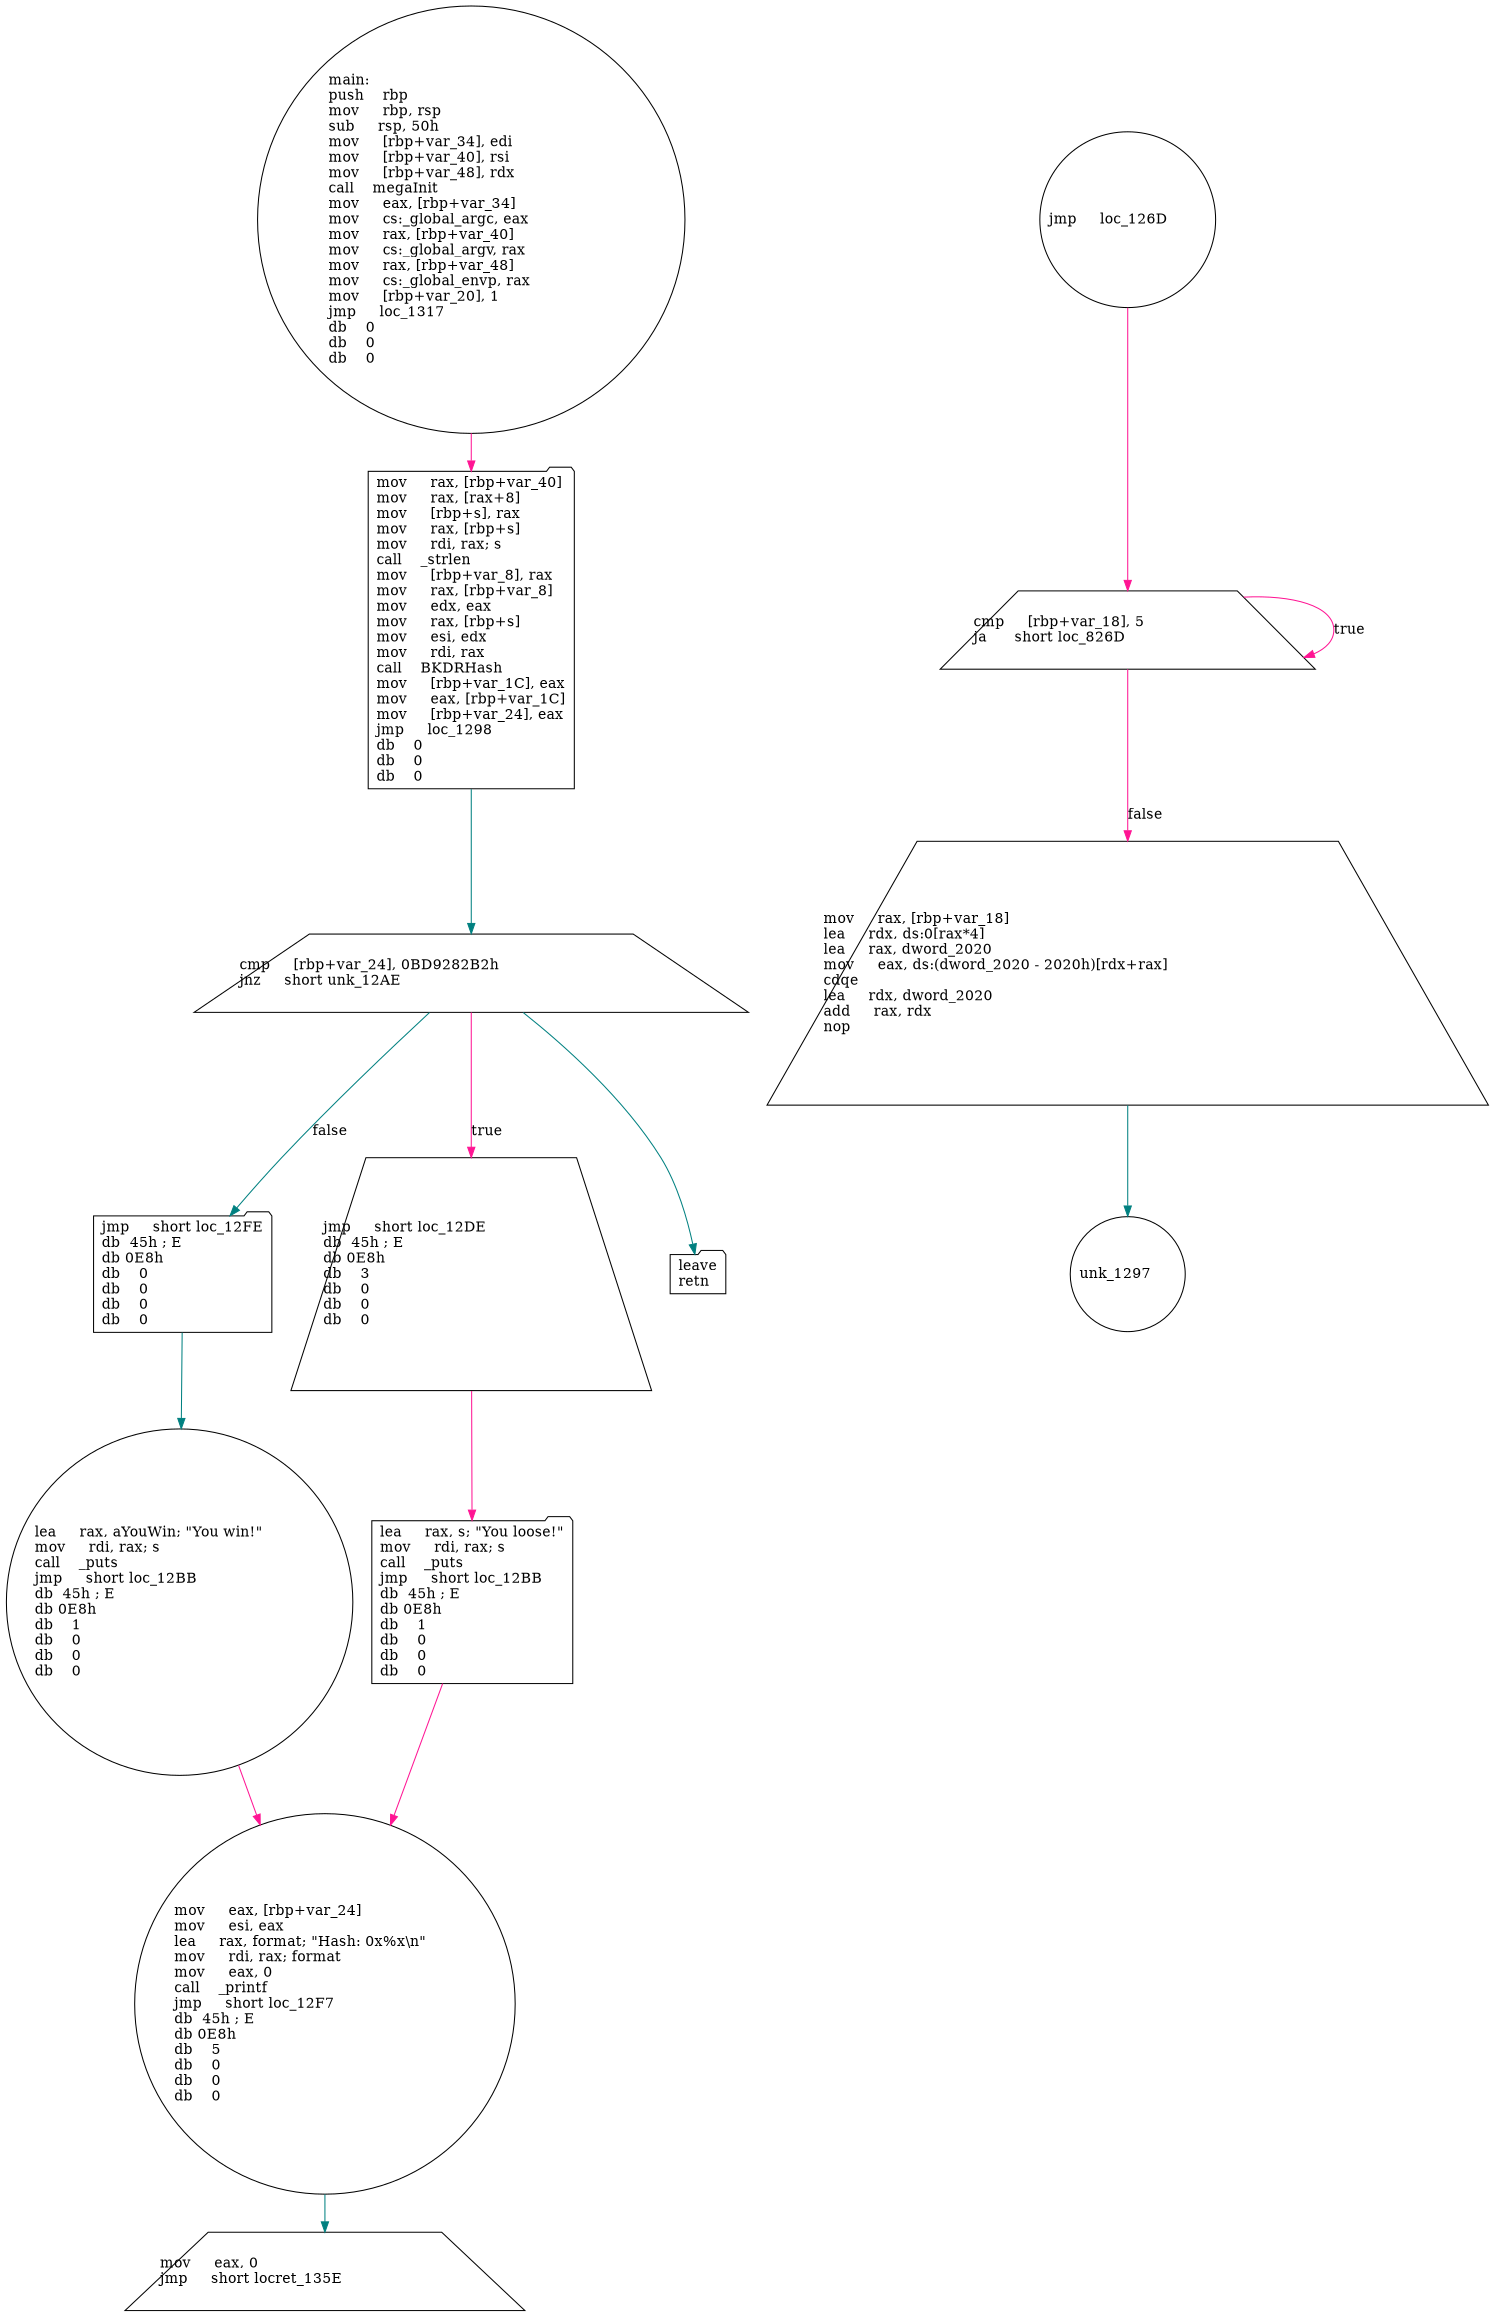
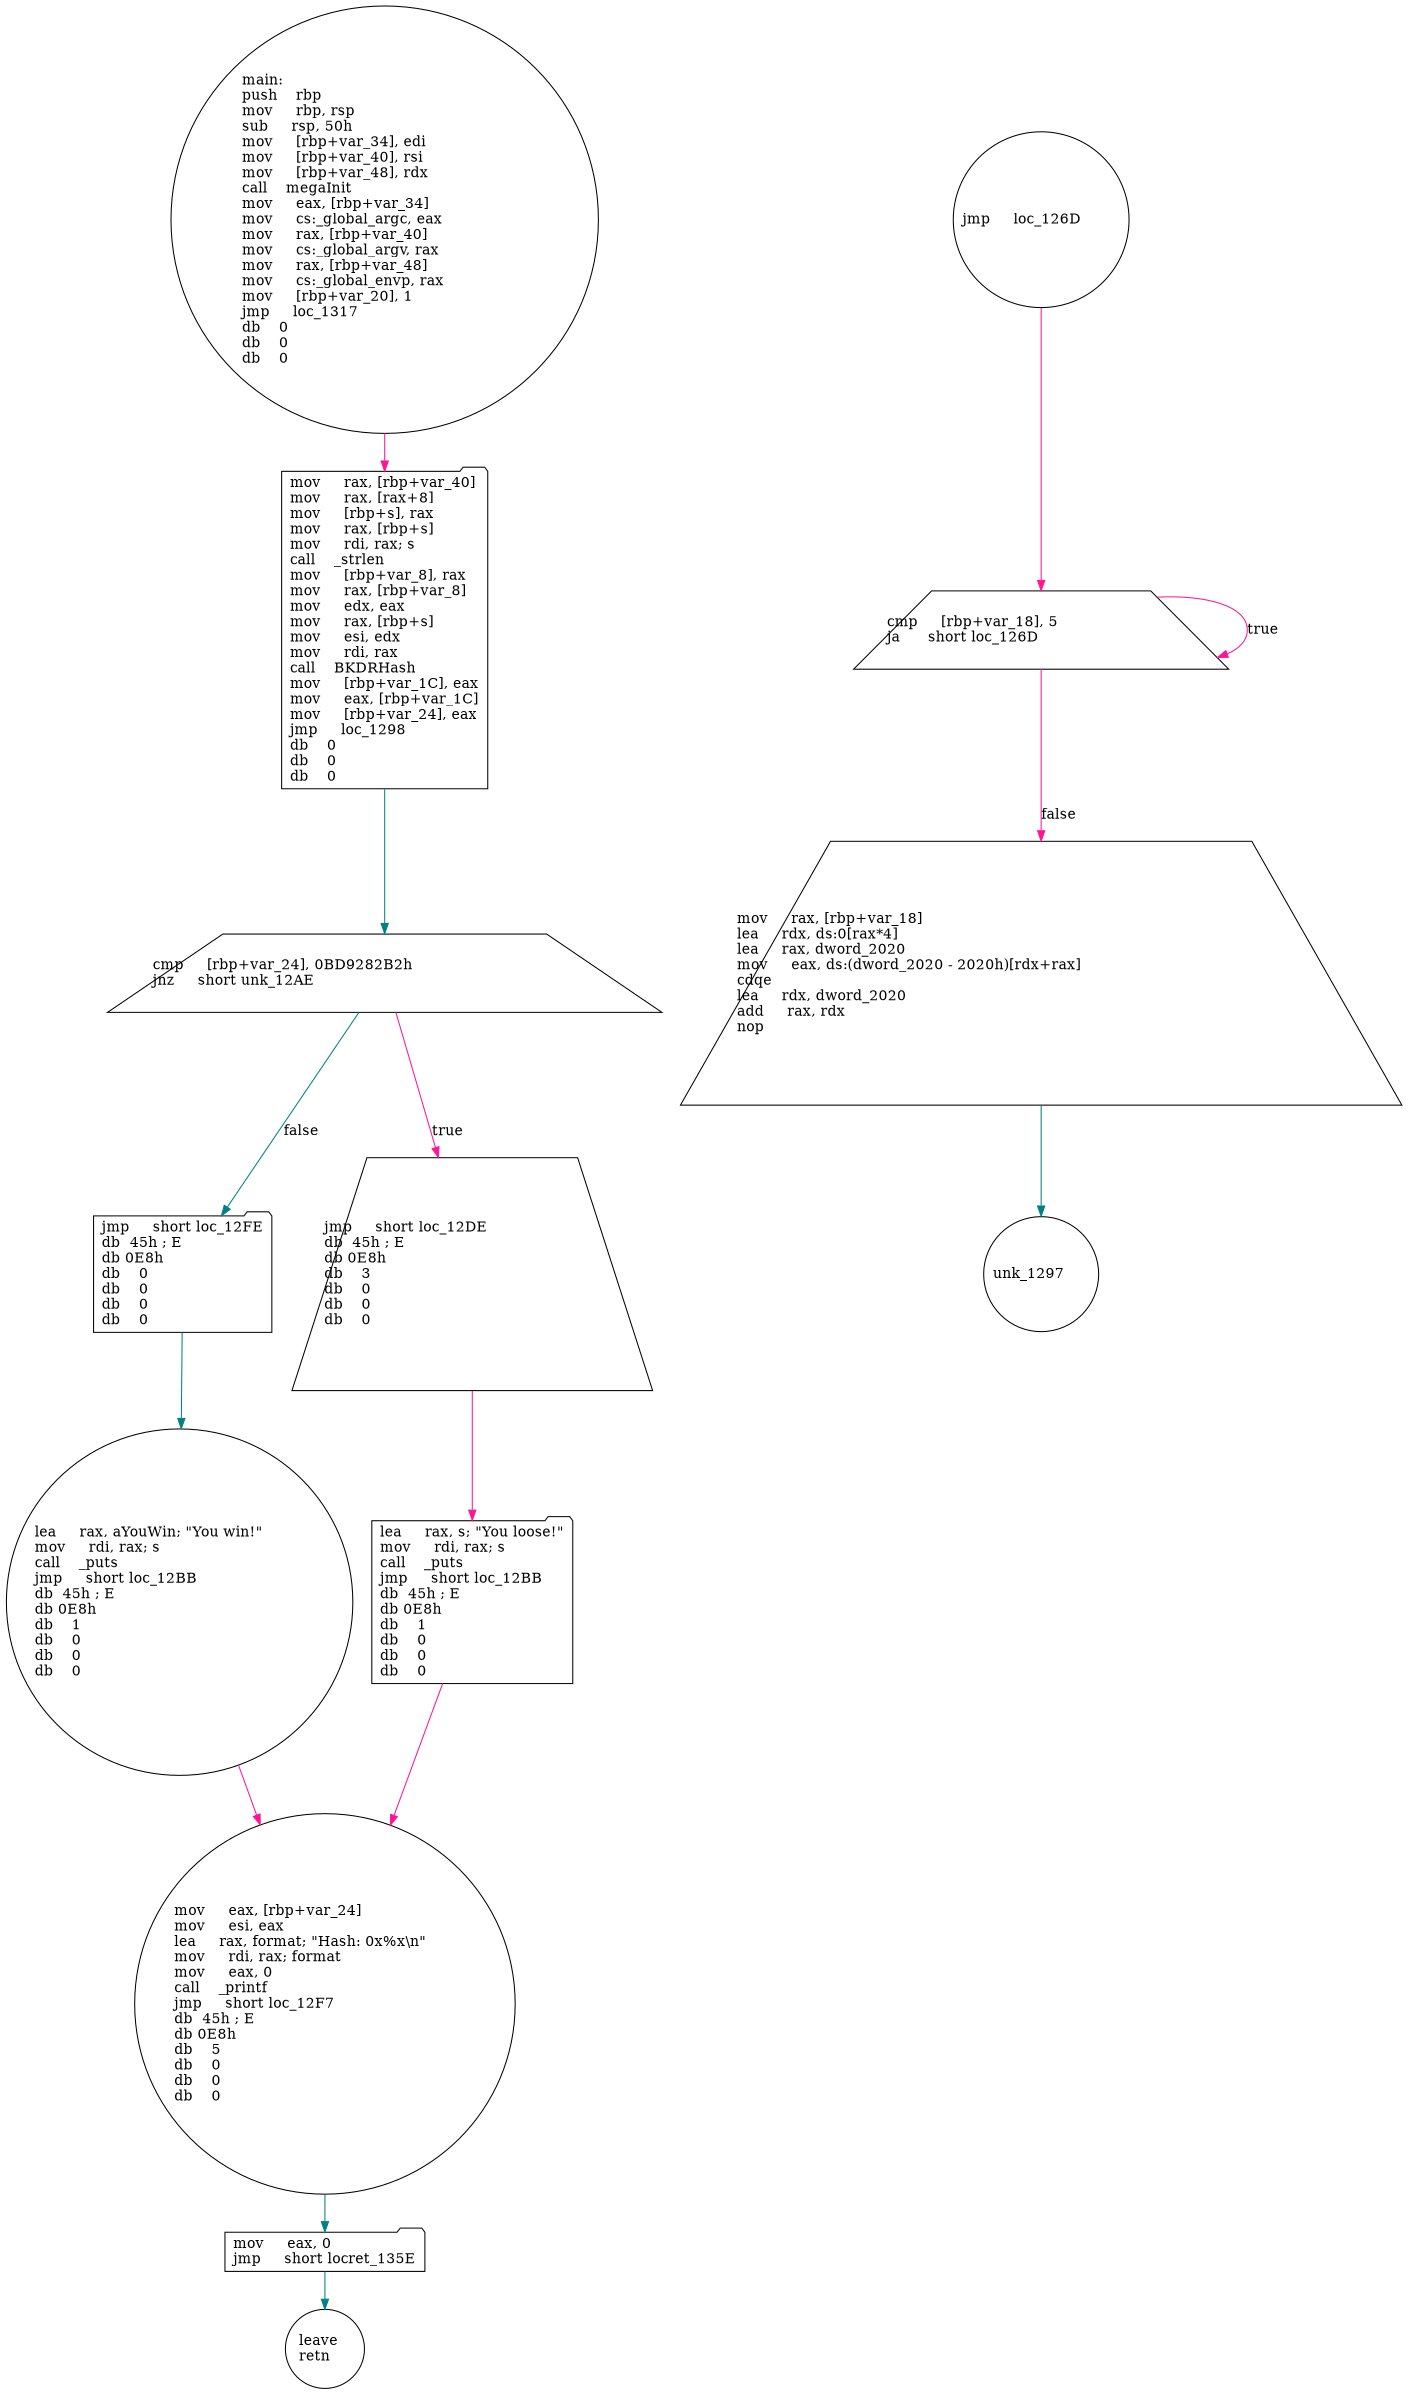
(1128, 630) -> (1041, 630)
(629, 1114) -> (325, 2285)
(698, 1274) -> (325, 2349)
(325, 2271) -> (325, 2252)
